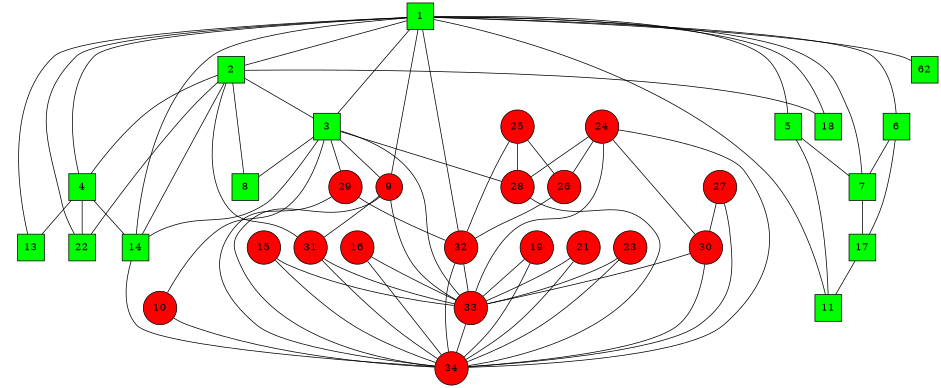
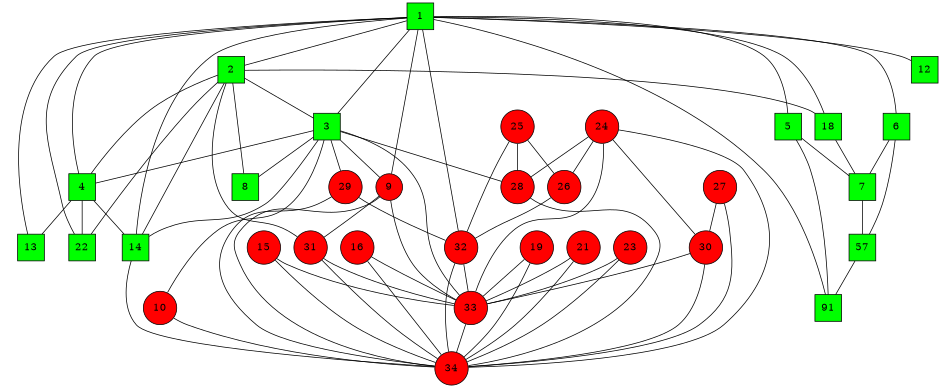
(765, 42) -> (845, 157)
(925, 70) -> (925, 70)
none -> (205, 157)
(862, 248) -> (862, 248)
(828, 308) -> (828, 308)
